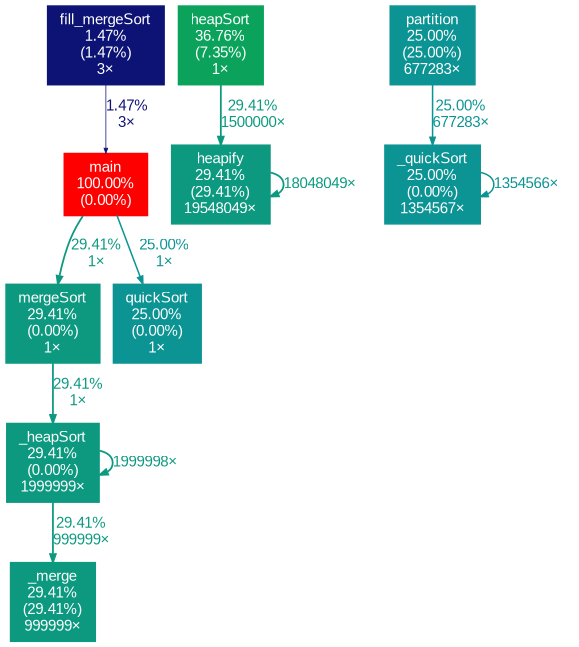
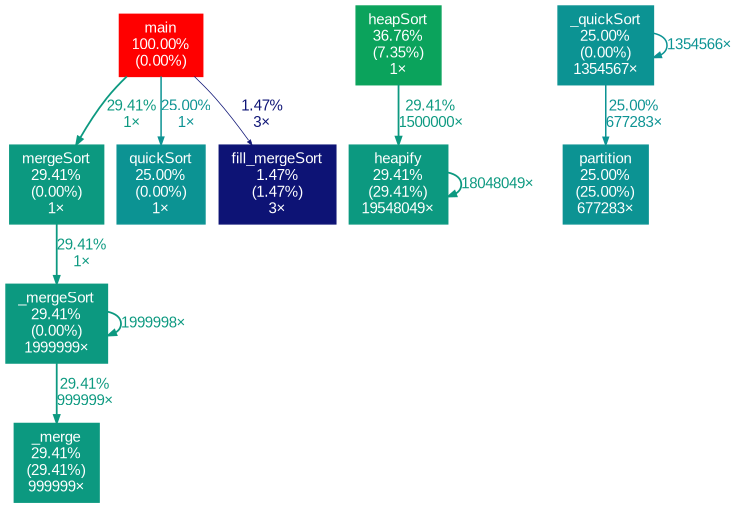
(433, 111) -> (606, 111)
(106, 116) -> (223, 107)
(53, 463) -> (57, 324)
